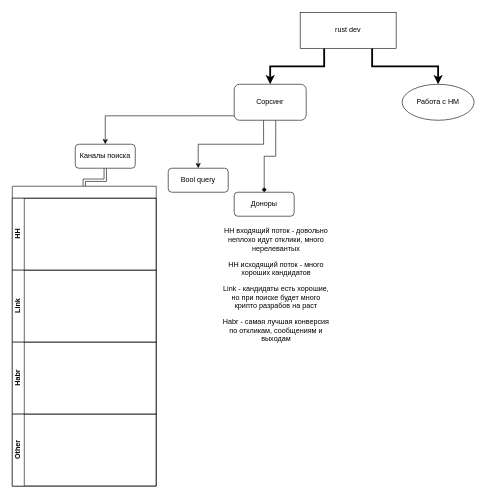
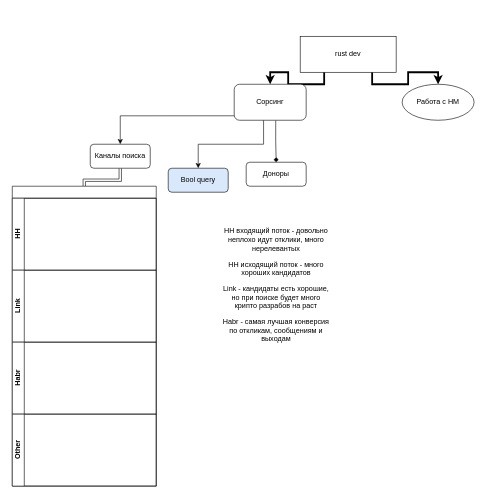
(348, 30) -> (348, 54)
(105, 156) -> (120, 156)
(198, 180) -> (198, 180)
(264, 204) -> (276, 174)
